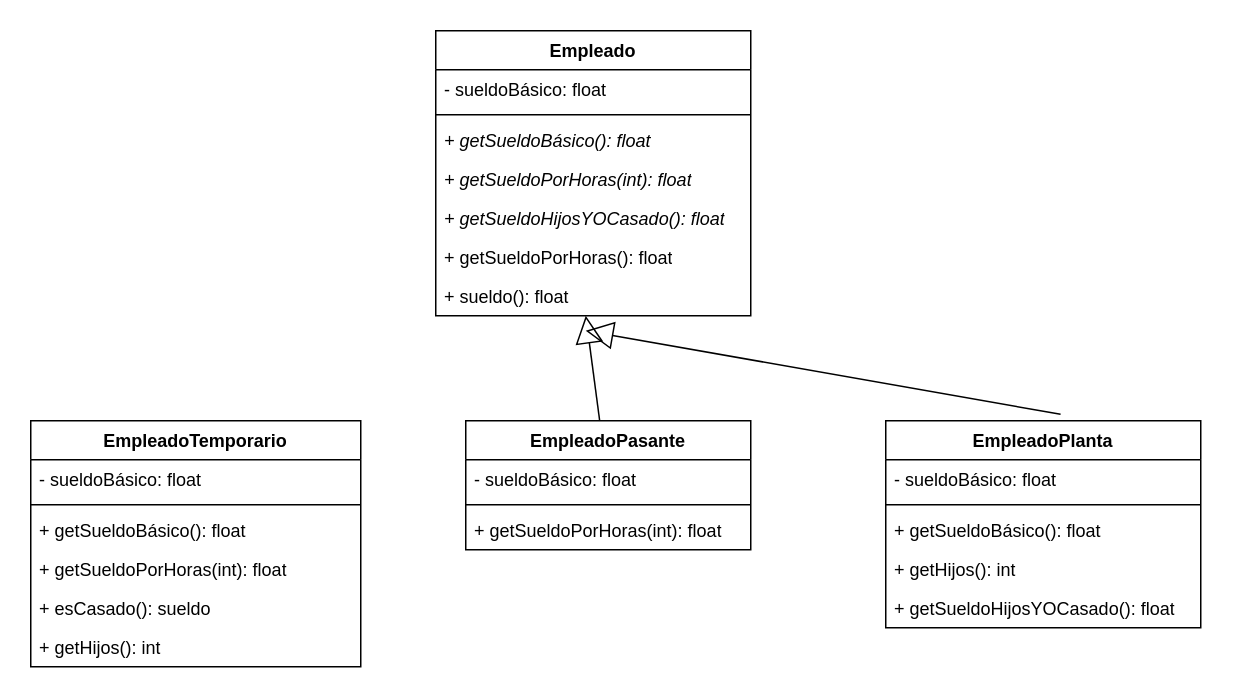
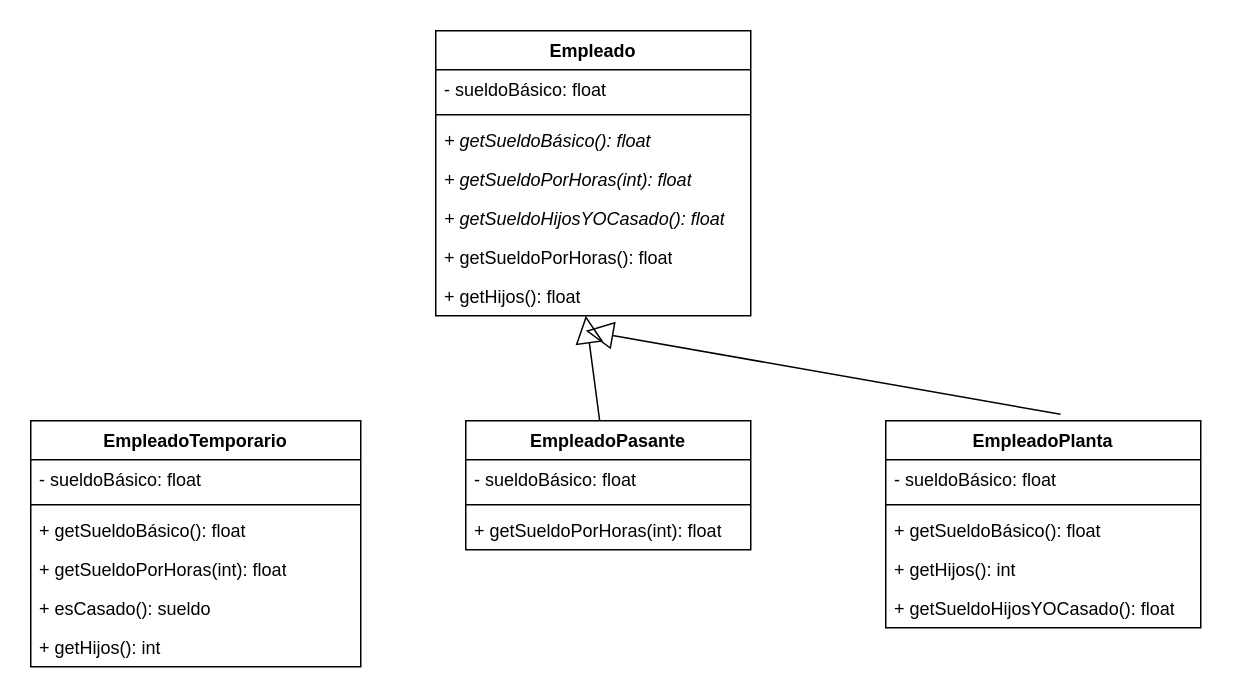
(519, 298) -> (529, 298)
